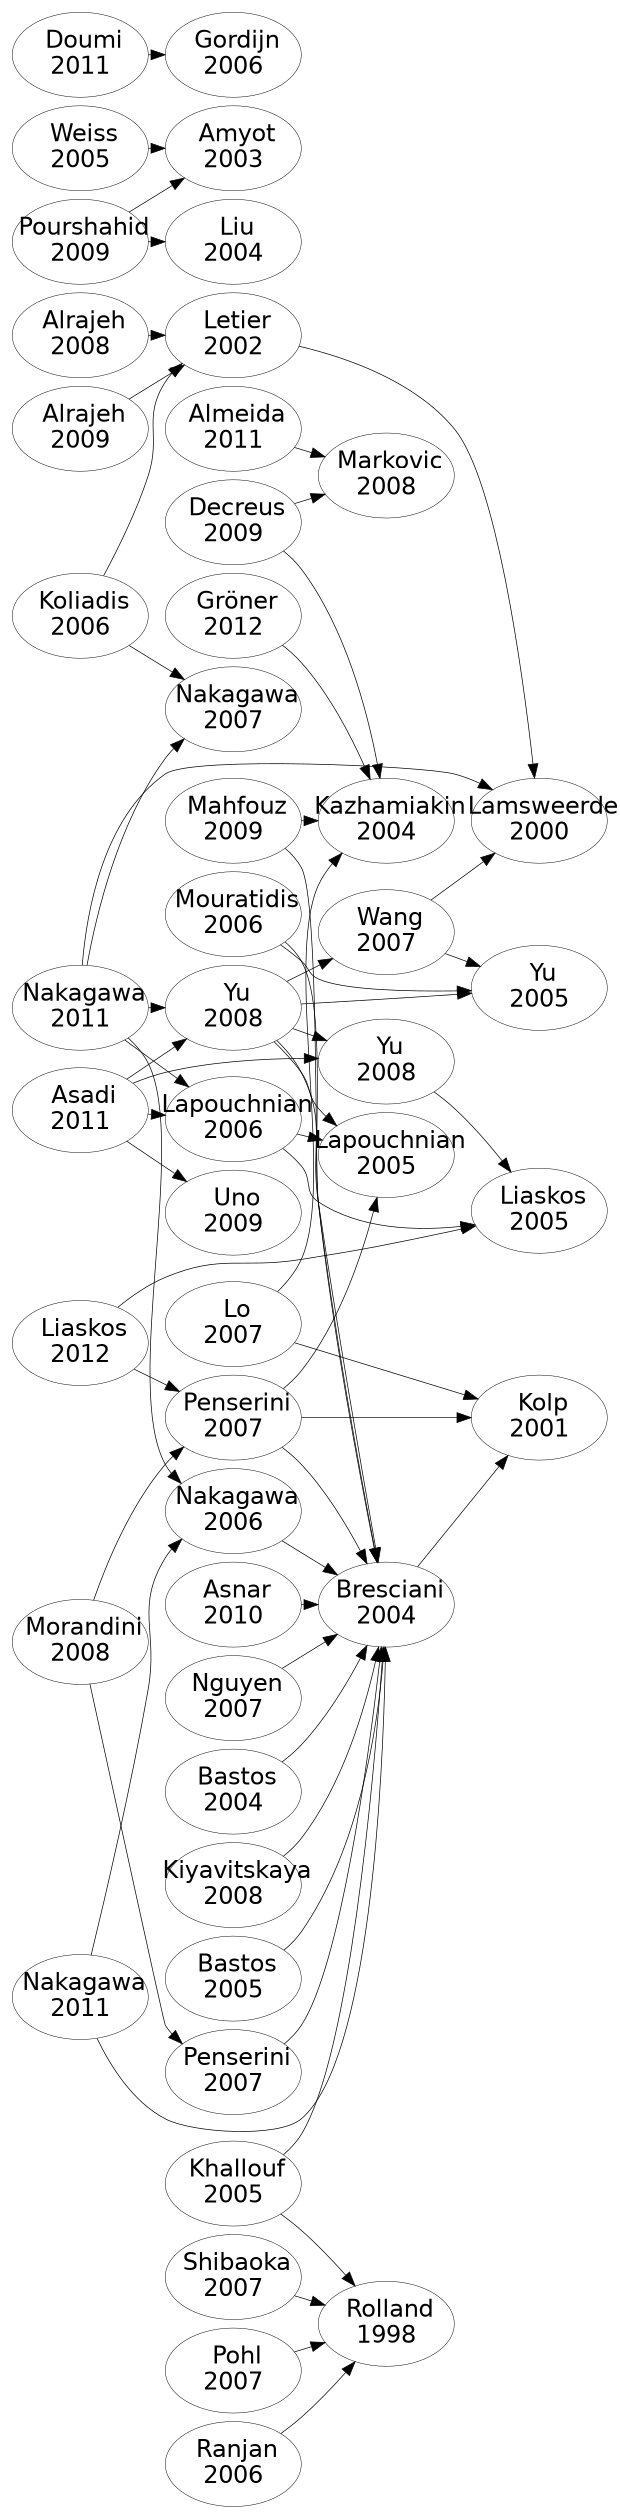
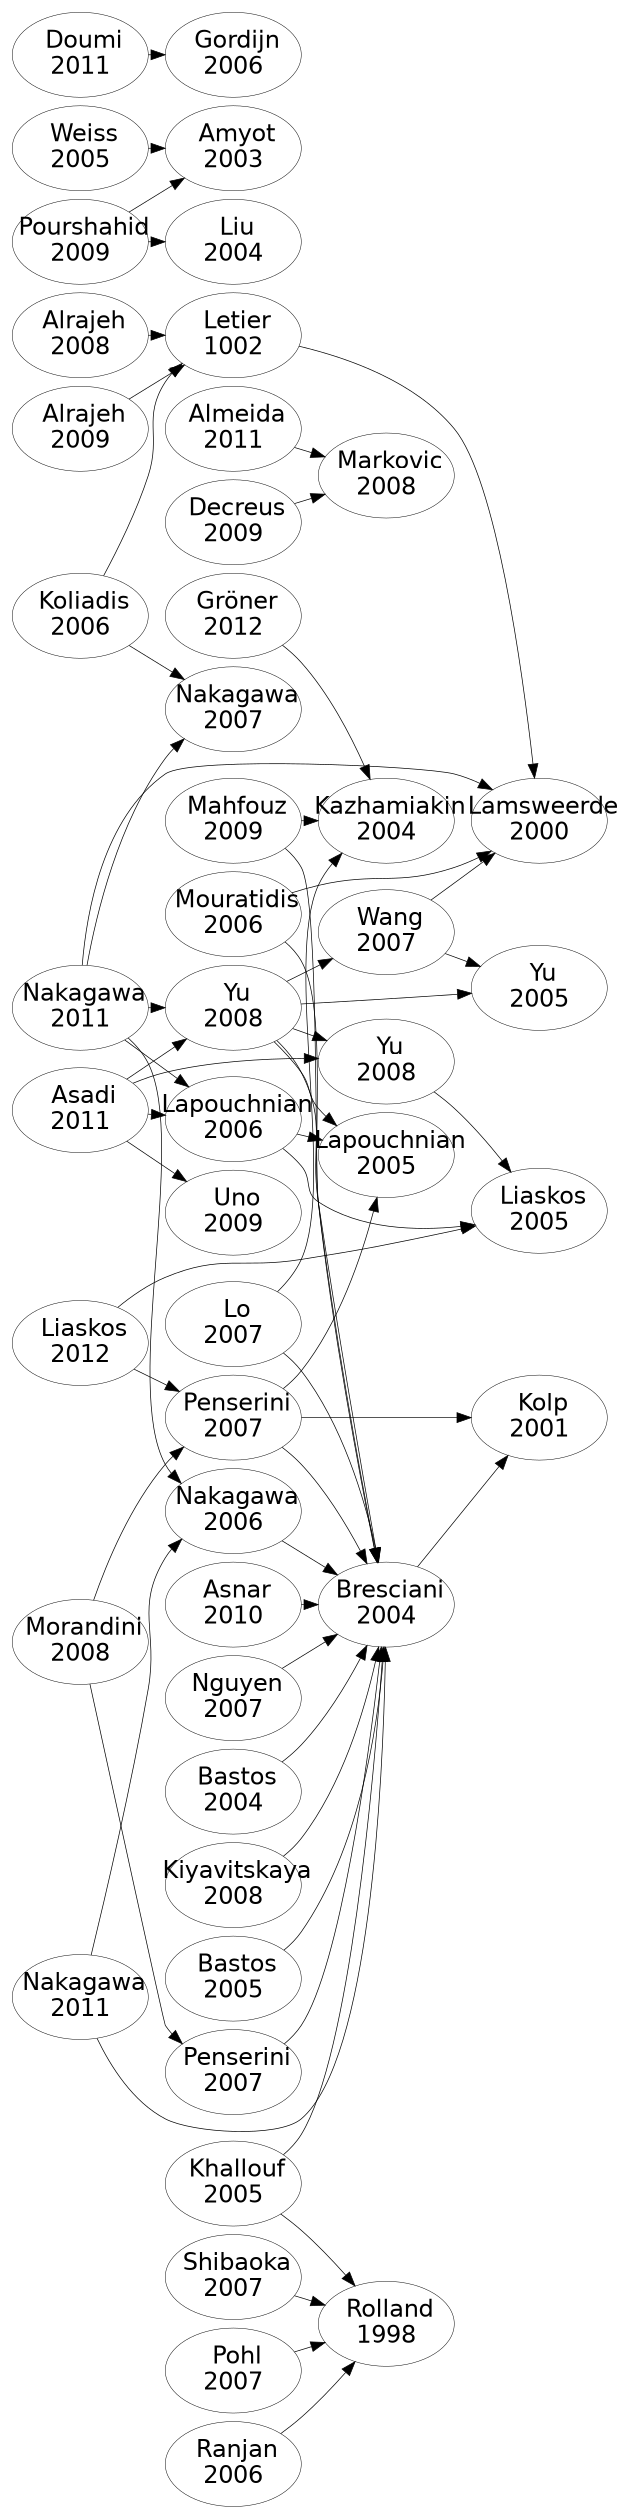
(233, 335) -> (233, 335)
(345, 651) -> none
(362, 988) -> (386, 878)
(380, 1369) -> (343, 1444)
